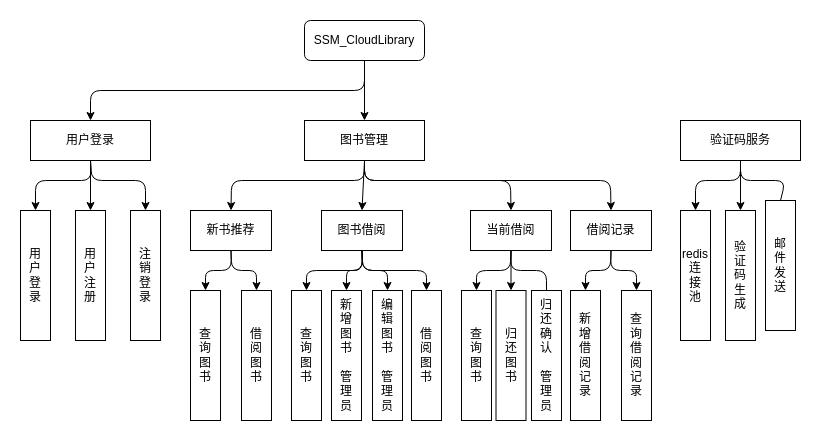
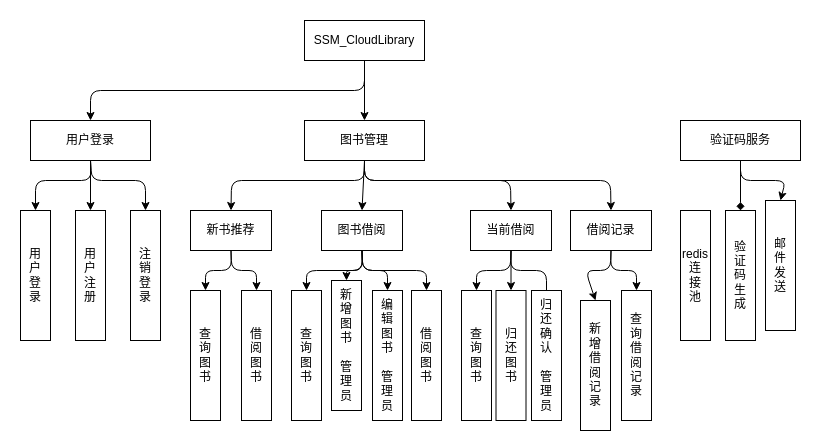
(365, 41) -> (365, 41)
(710, 181) -> none
(783, 191) -> (784, 186)
(741, 202) -> (741, 202)
(347, 356) -> (347, 346)
(586, 356) -> (596, 366)
